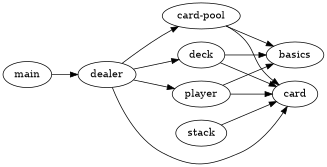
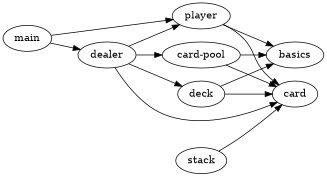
none -> (109, 28)
